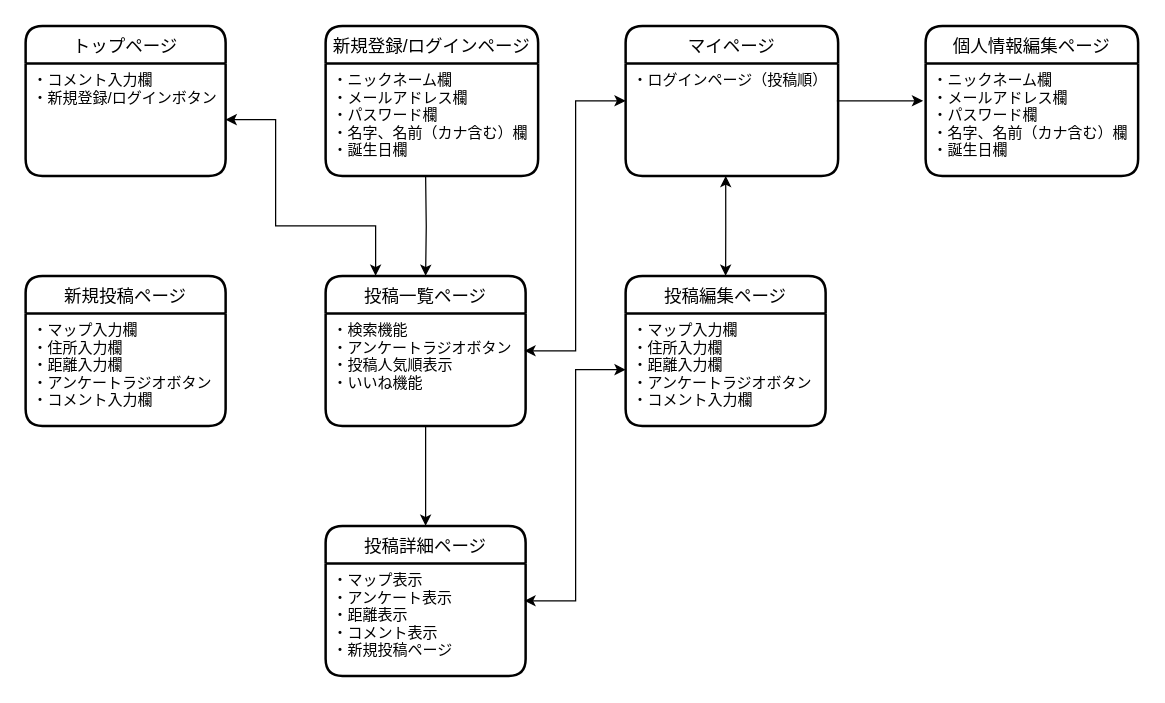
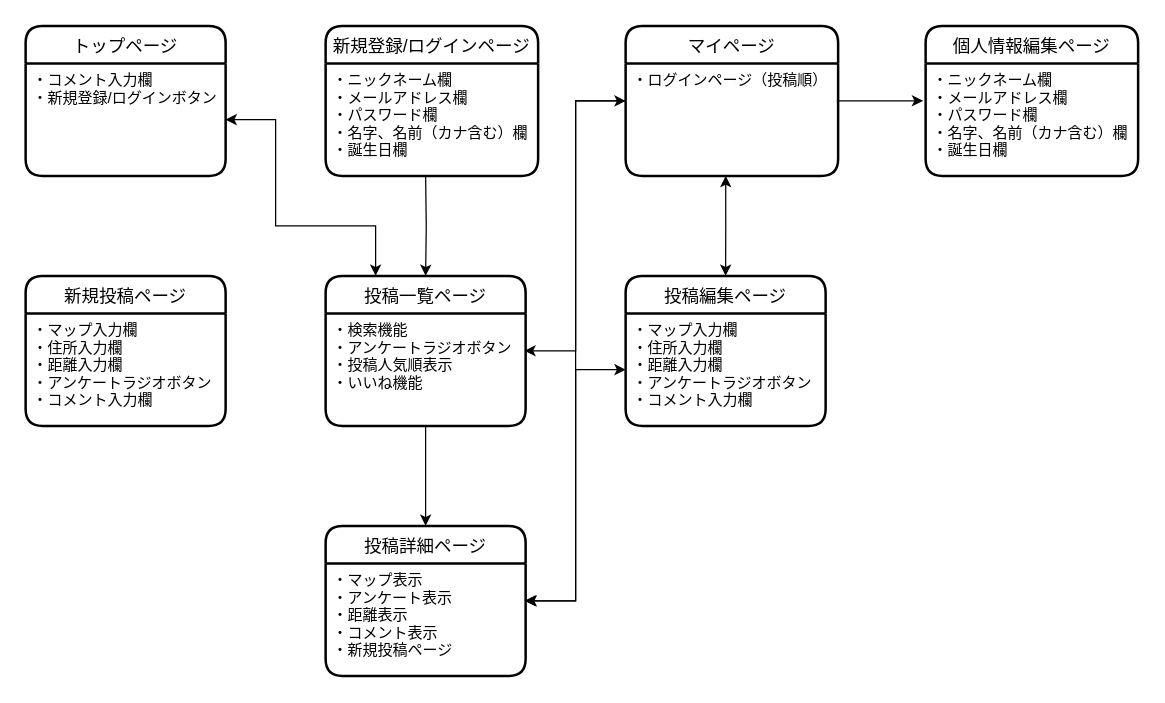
(618, 101) -> (620, 101)
none -> (576, 359)
